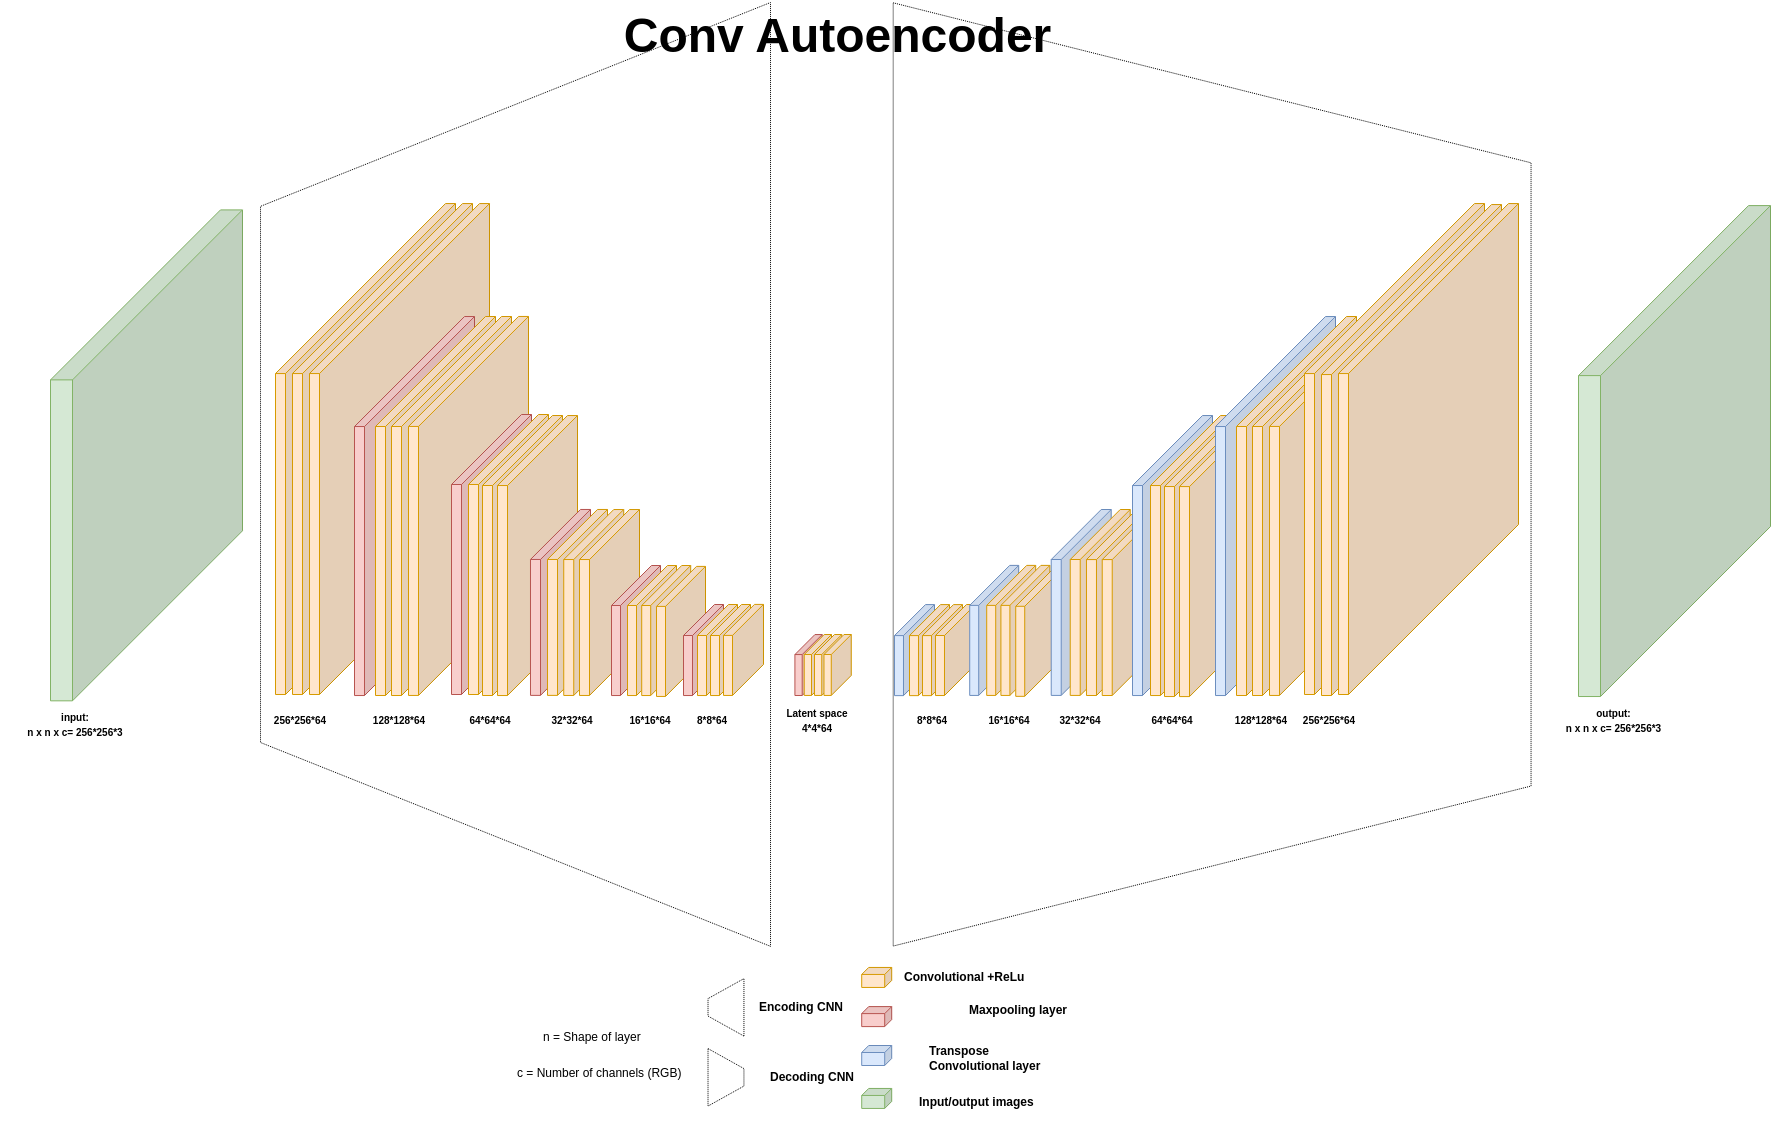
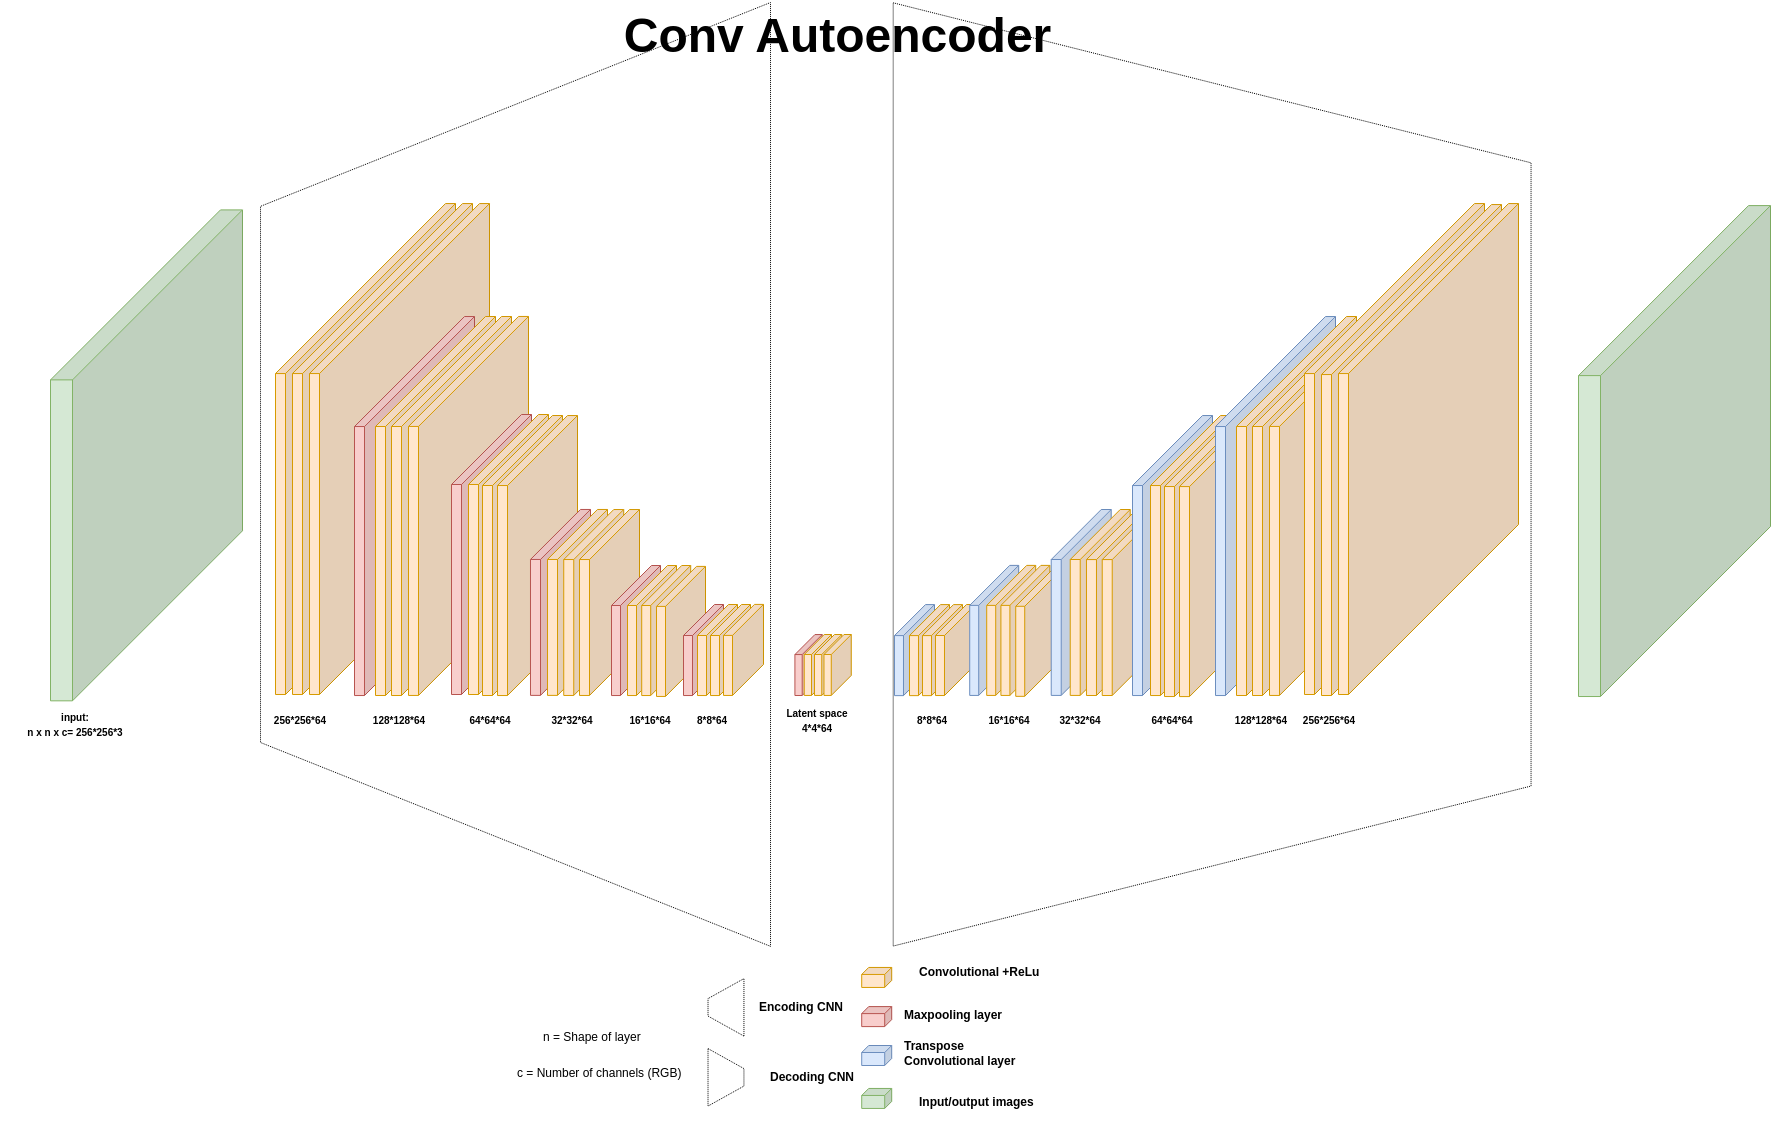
(1614, 720) -> none
(972, 977) -> (987, 972)
(1037, 1011) -> (972, 1016)
(997, 1059) -> (972, 1054)
